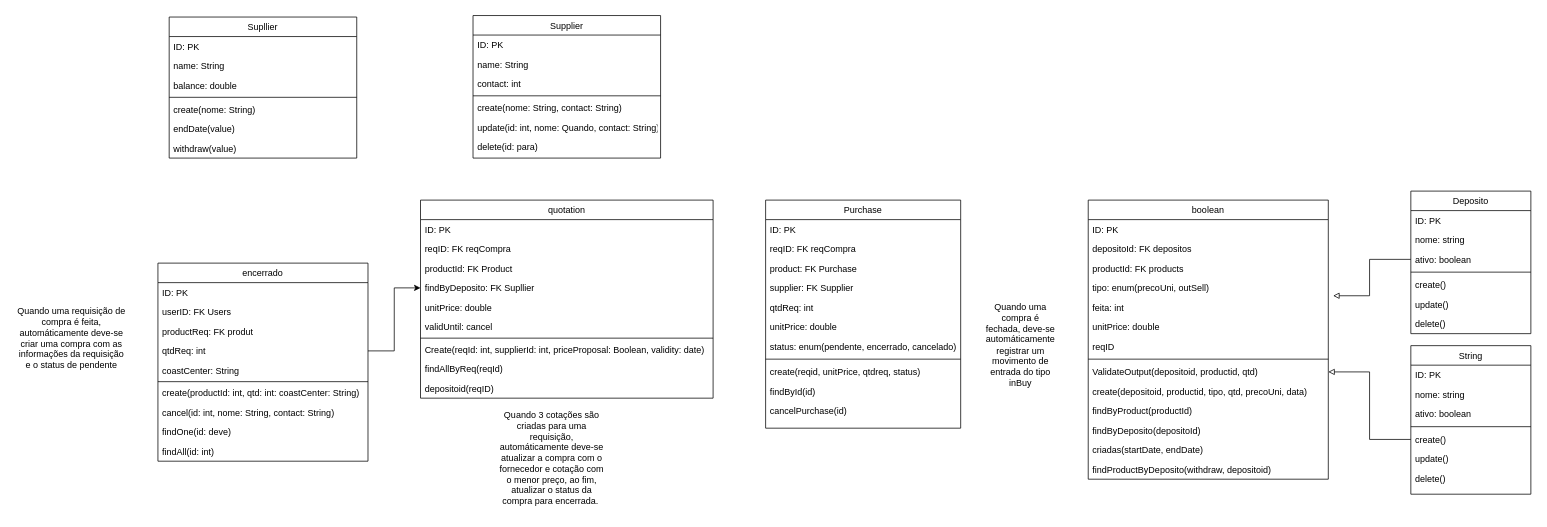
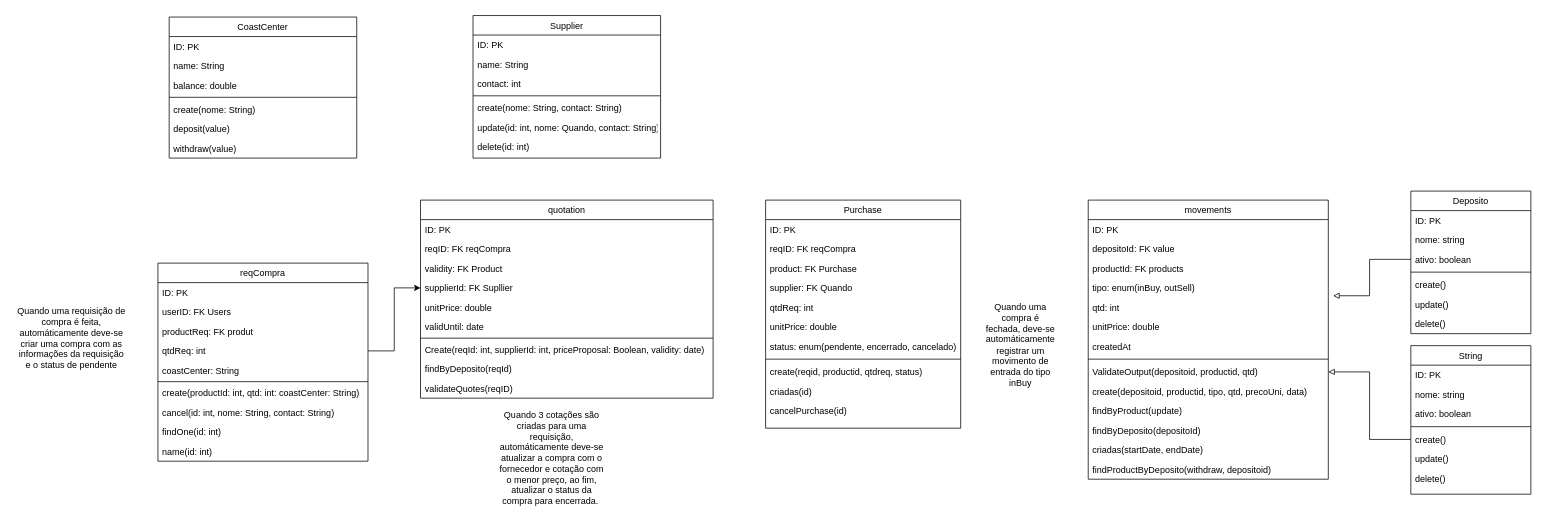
(263, 27) -> (263, 27)
(207, 129) -> (206, 129)
(513, 147) -> (509, 147)
(1208, 210) -> (1208, 210)
(1147, 249) -> (1137, 249)
(474, 269) -> (468, 269)
(263, 273) -> (263, 273)
(483, 288) -> (473, 288)
(814, 288) -> (812, 288)
(1156, 288) -> (1148, 288)
(1113, 308) -> (1109, 308)
(462, 327) -> (458, 327)
(1105, 347) -> (1115, 347)
(469, 369) -> (475, 369)
(860, 372) -> (861, 372)
(465, 389) -> (475, 389)
(797, 392) -> (795, 392)
(1151, 411) -> (1144, 411)
(200, 432) -> (196, 432)
(194, 452) -> (190, 452)
